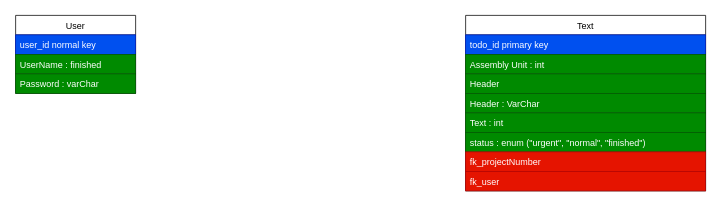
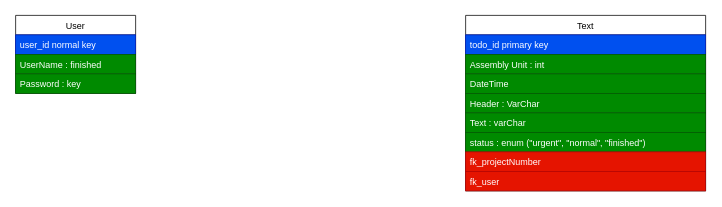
(61, 84) -> (51, 84)
(485, 84) -> (488, 84)
(490, 123) -> (501, 123)
